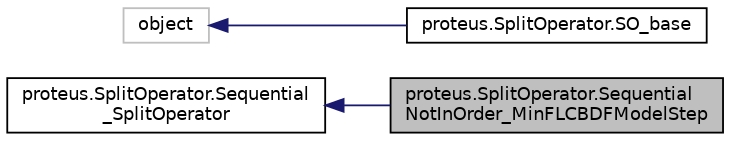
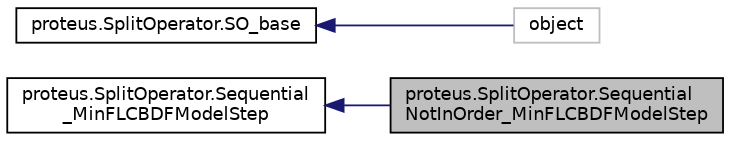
(317, 25) -> (424, 25)
(166, 105) -> (166, 105)
